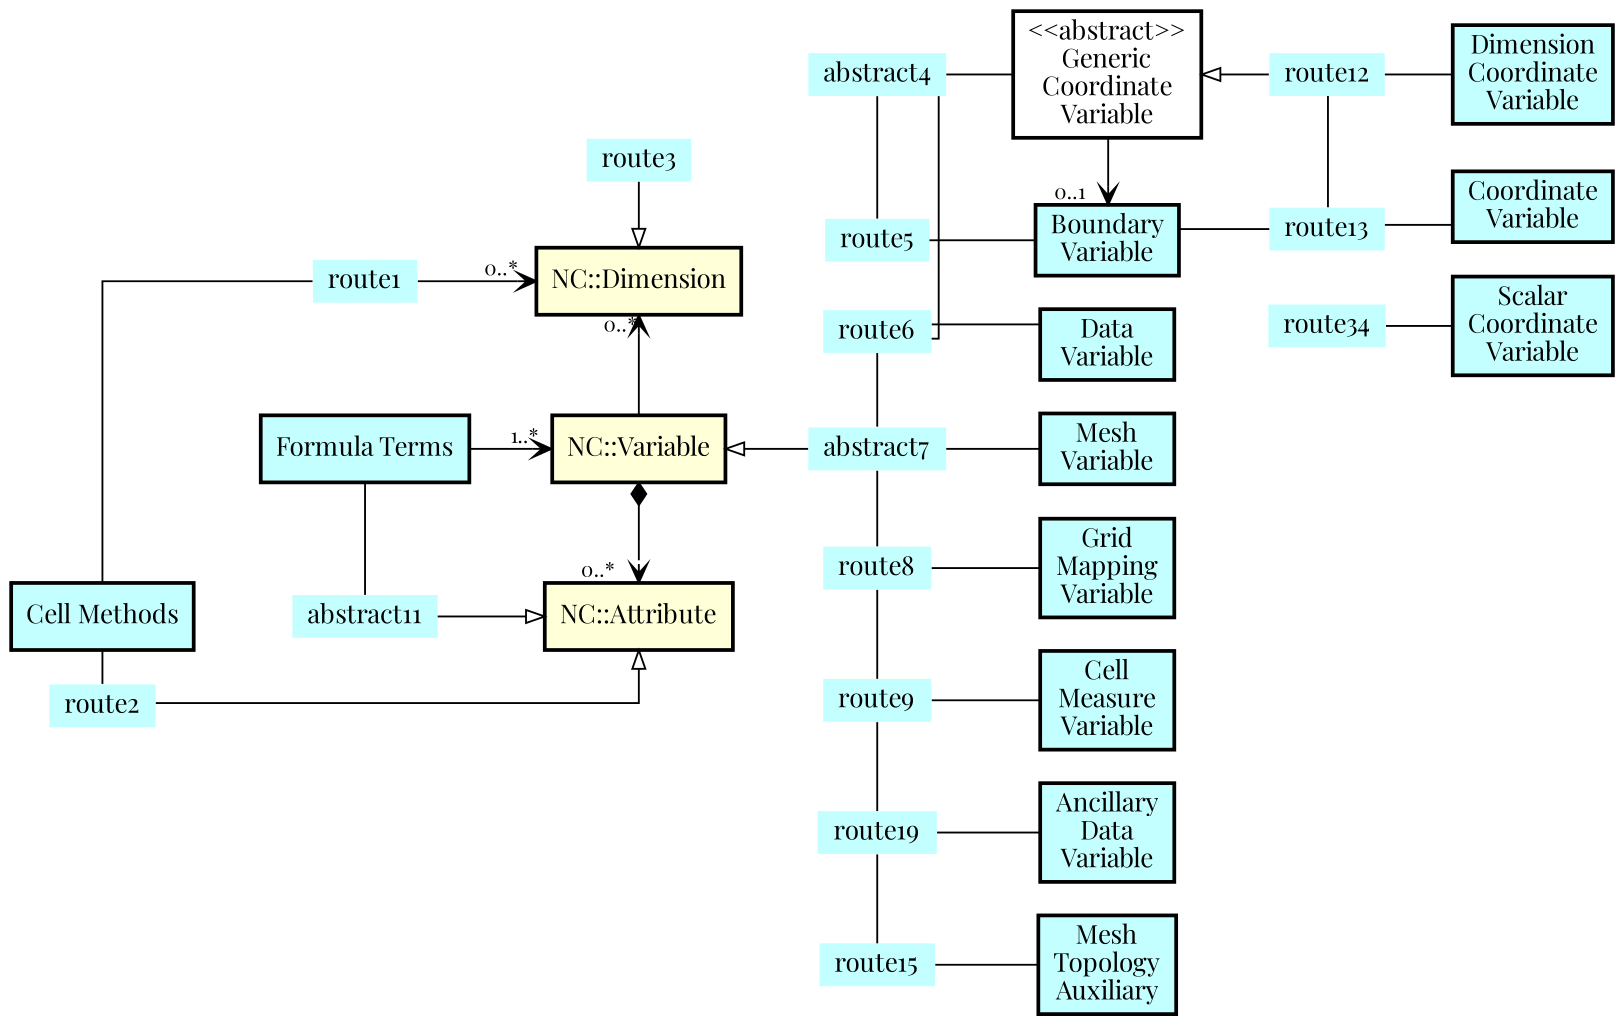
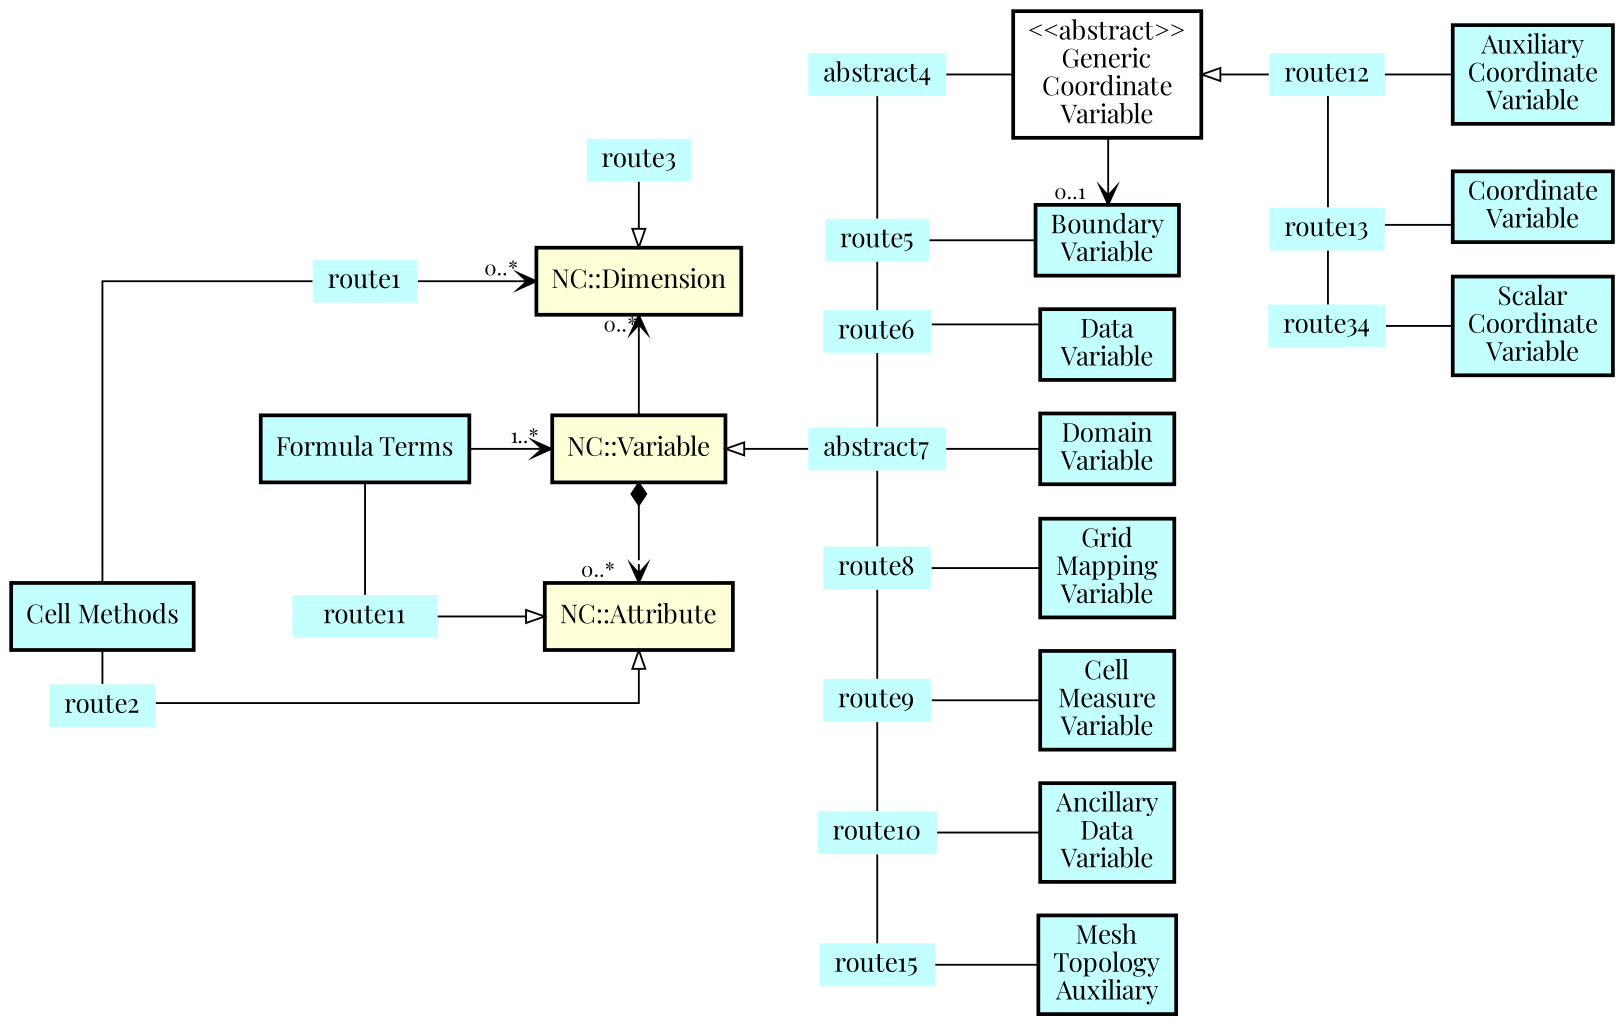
(1533, 74) -> (1533, 74)
(939, 221) -> (877, 286)
(1224, 229) -> (1328, 278)
(1107, 449) -> (1107, 449)
(365, 616) -> (365, 616)
(877, 833) -> (877, 833)
